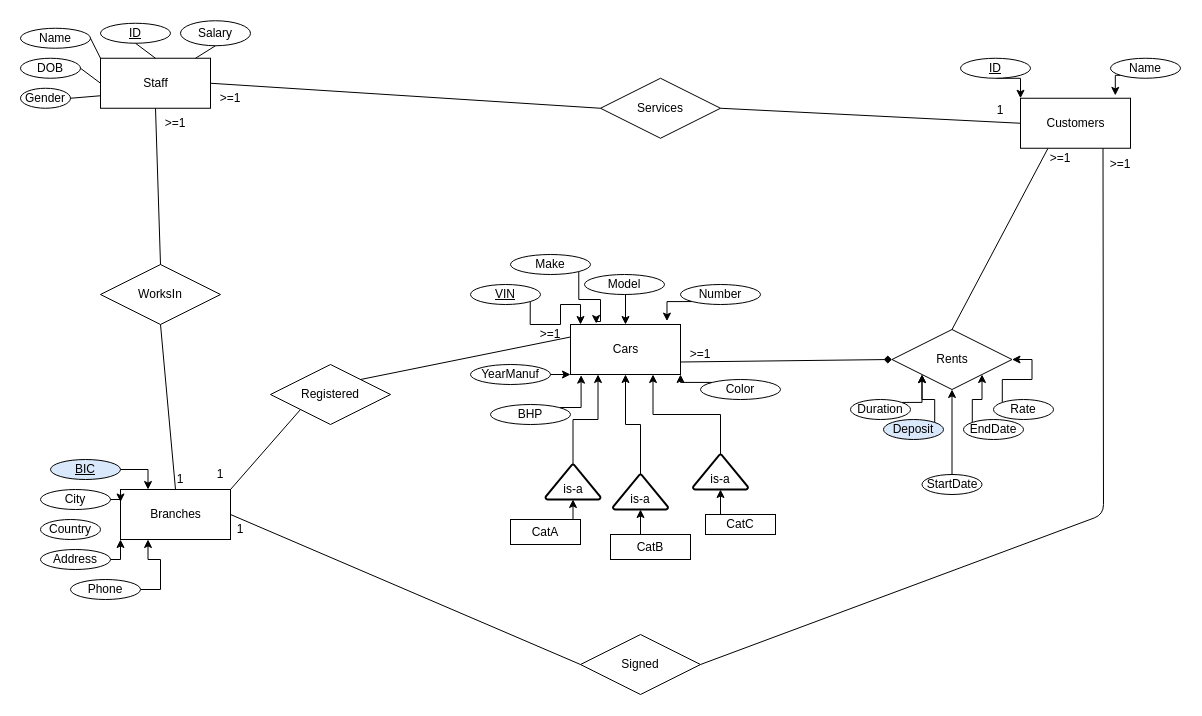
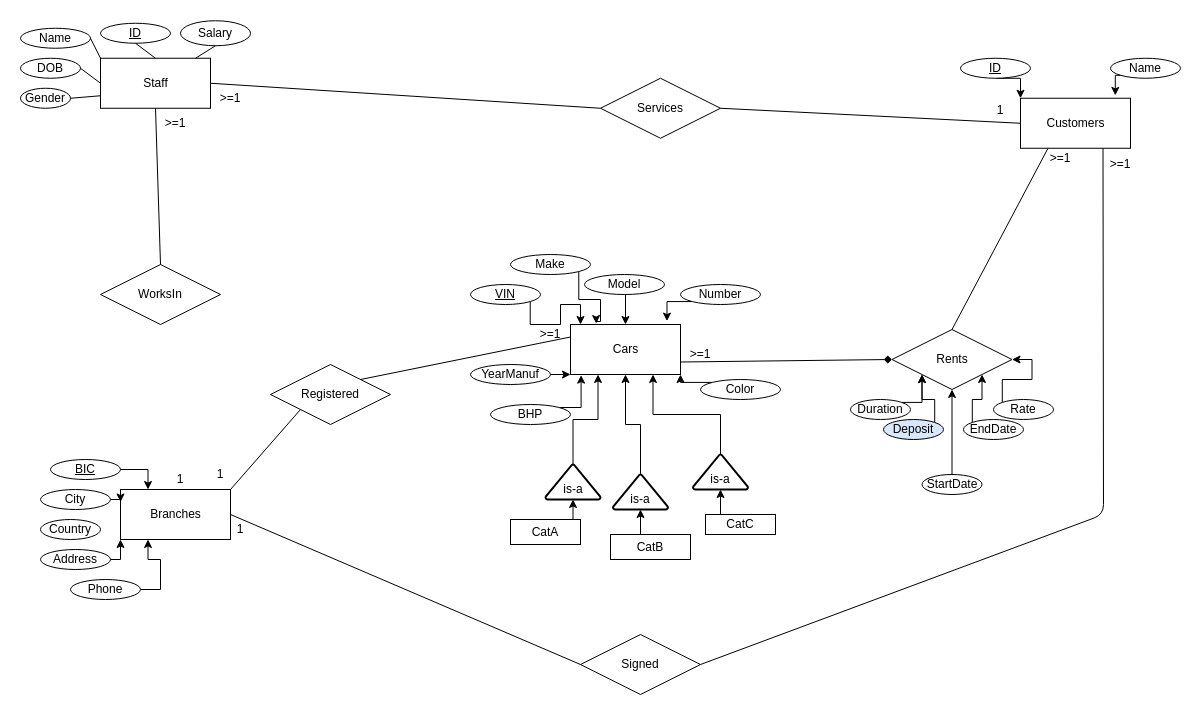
(168, 408) -> none
(86, 470) -> (86, 470)
